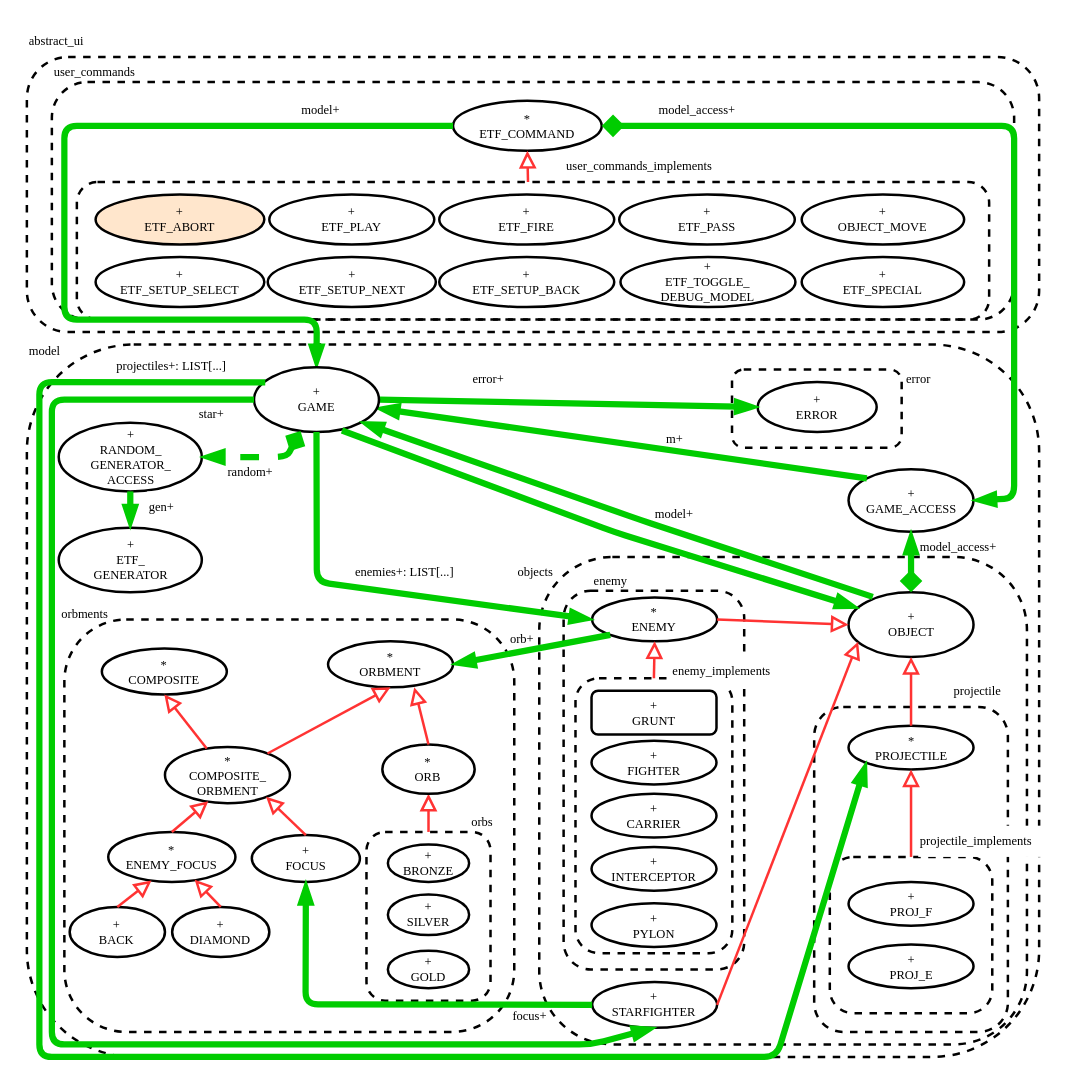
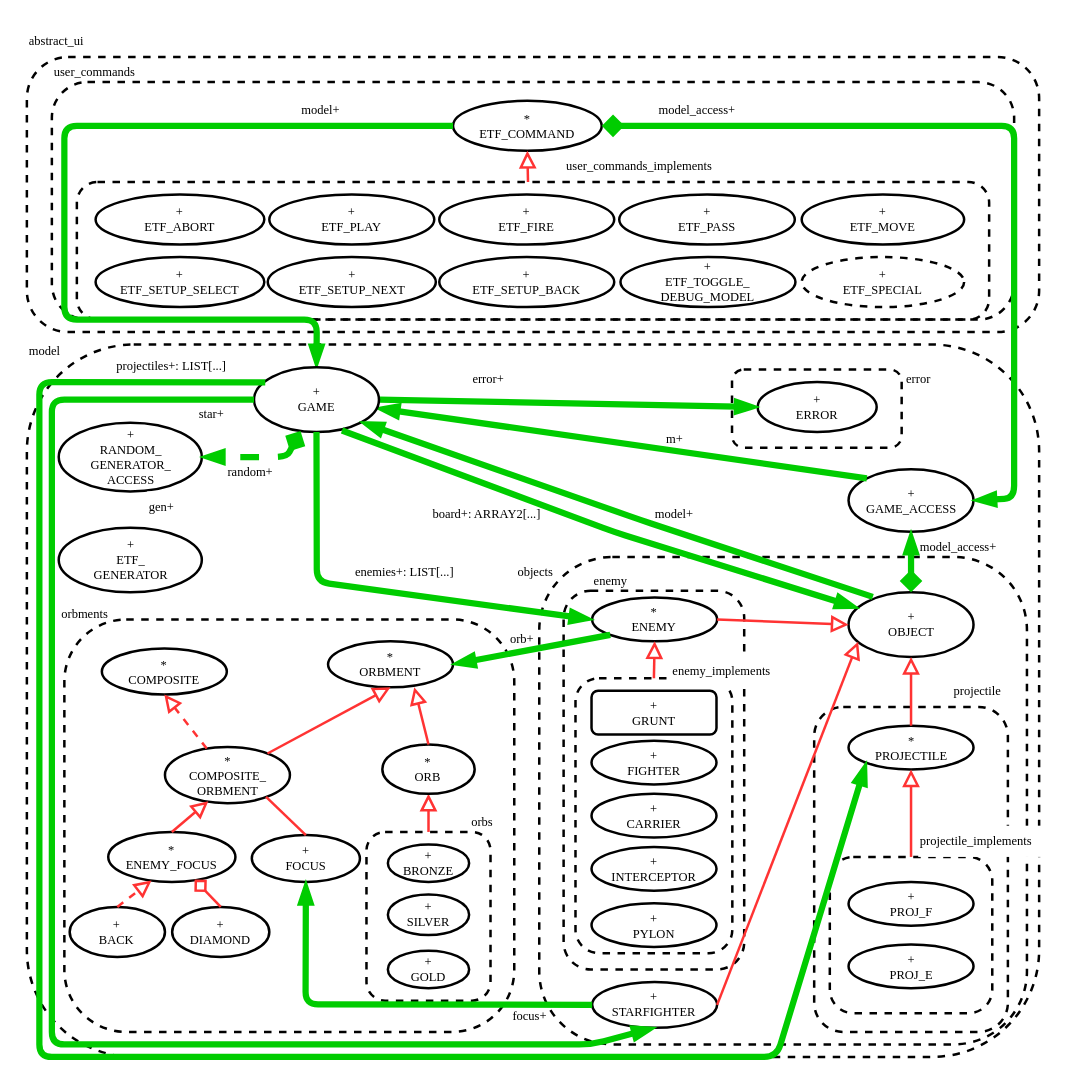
(180, 219) -> (180, 219)
(883, 219) -> (883, 219)
(883, 282) -> (883, 282)
(130, 498) -> none
none -> (483, 511)
(190, 727) -> (190, 727)
(279, 809) -> (273, 803)
(207, 892) -> (207, 892)
(130, 897) -> (130, 897)
